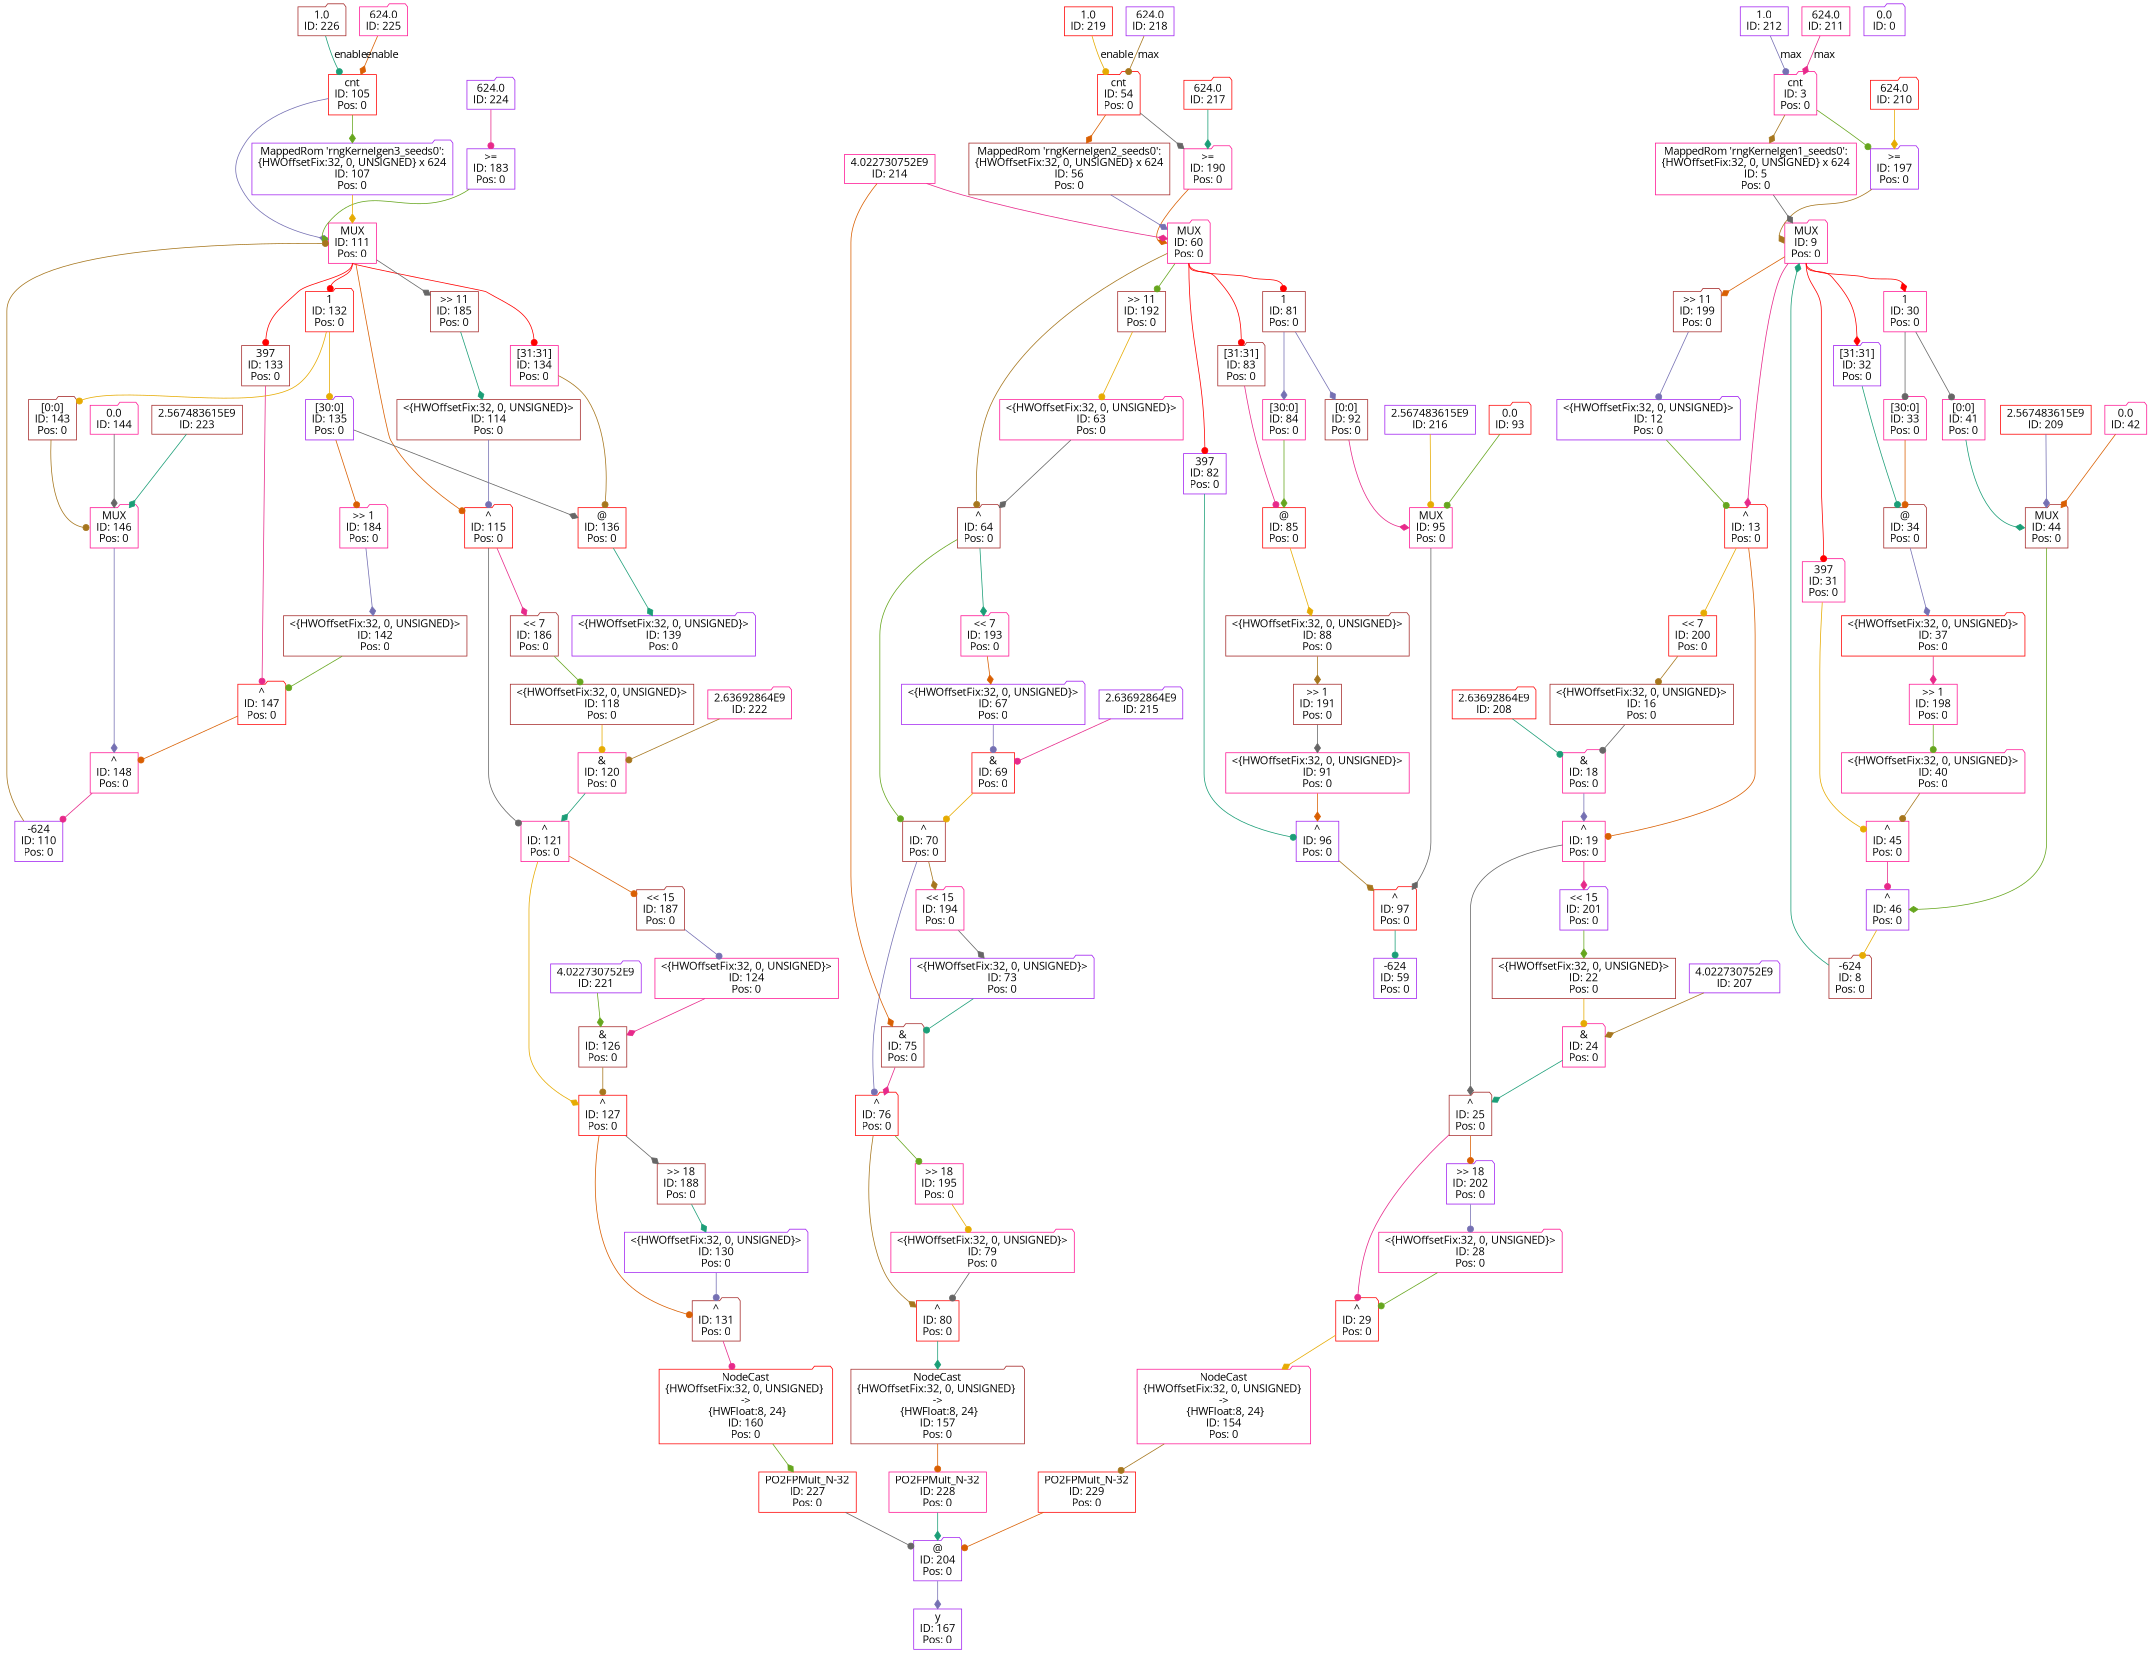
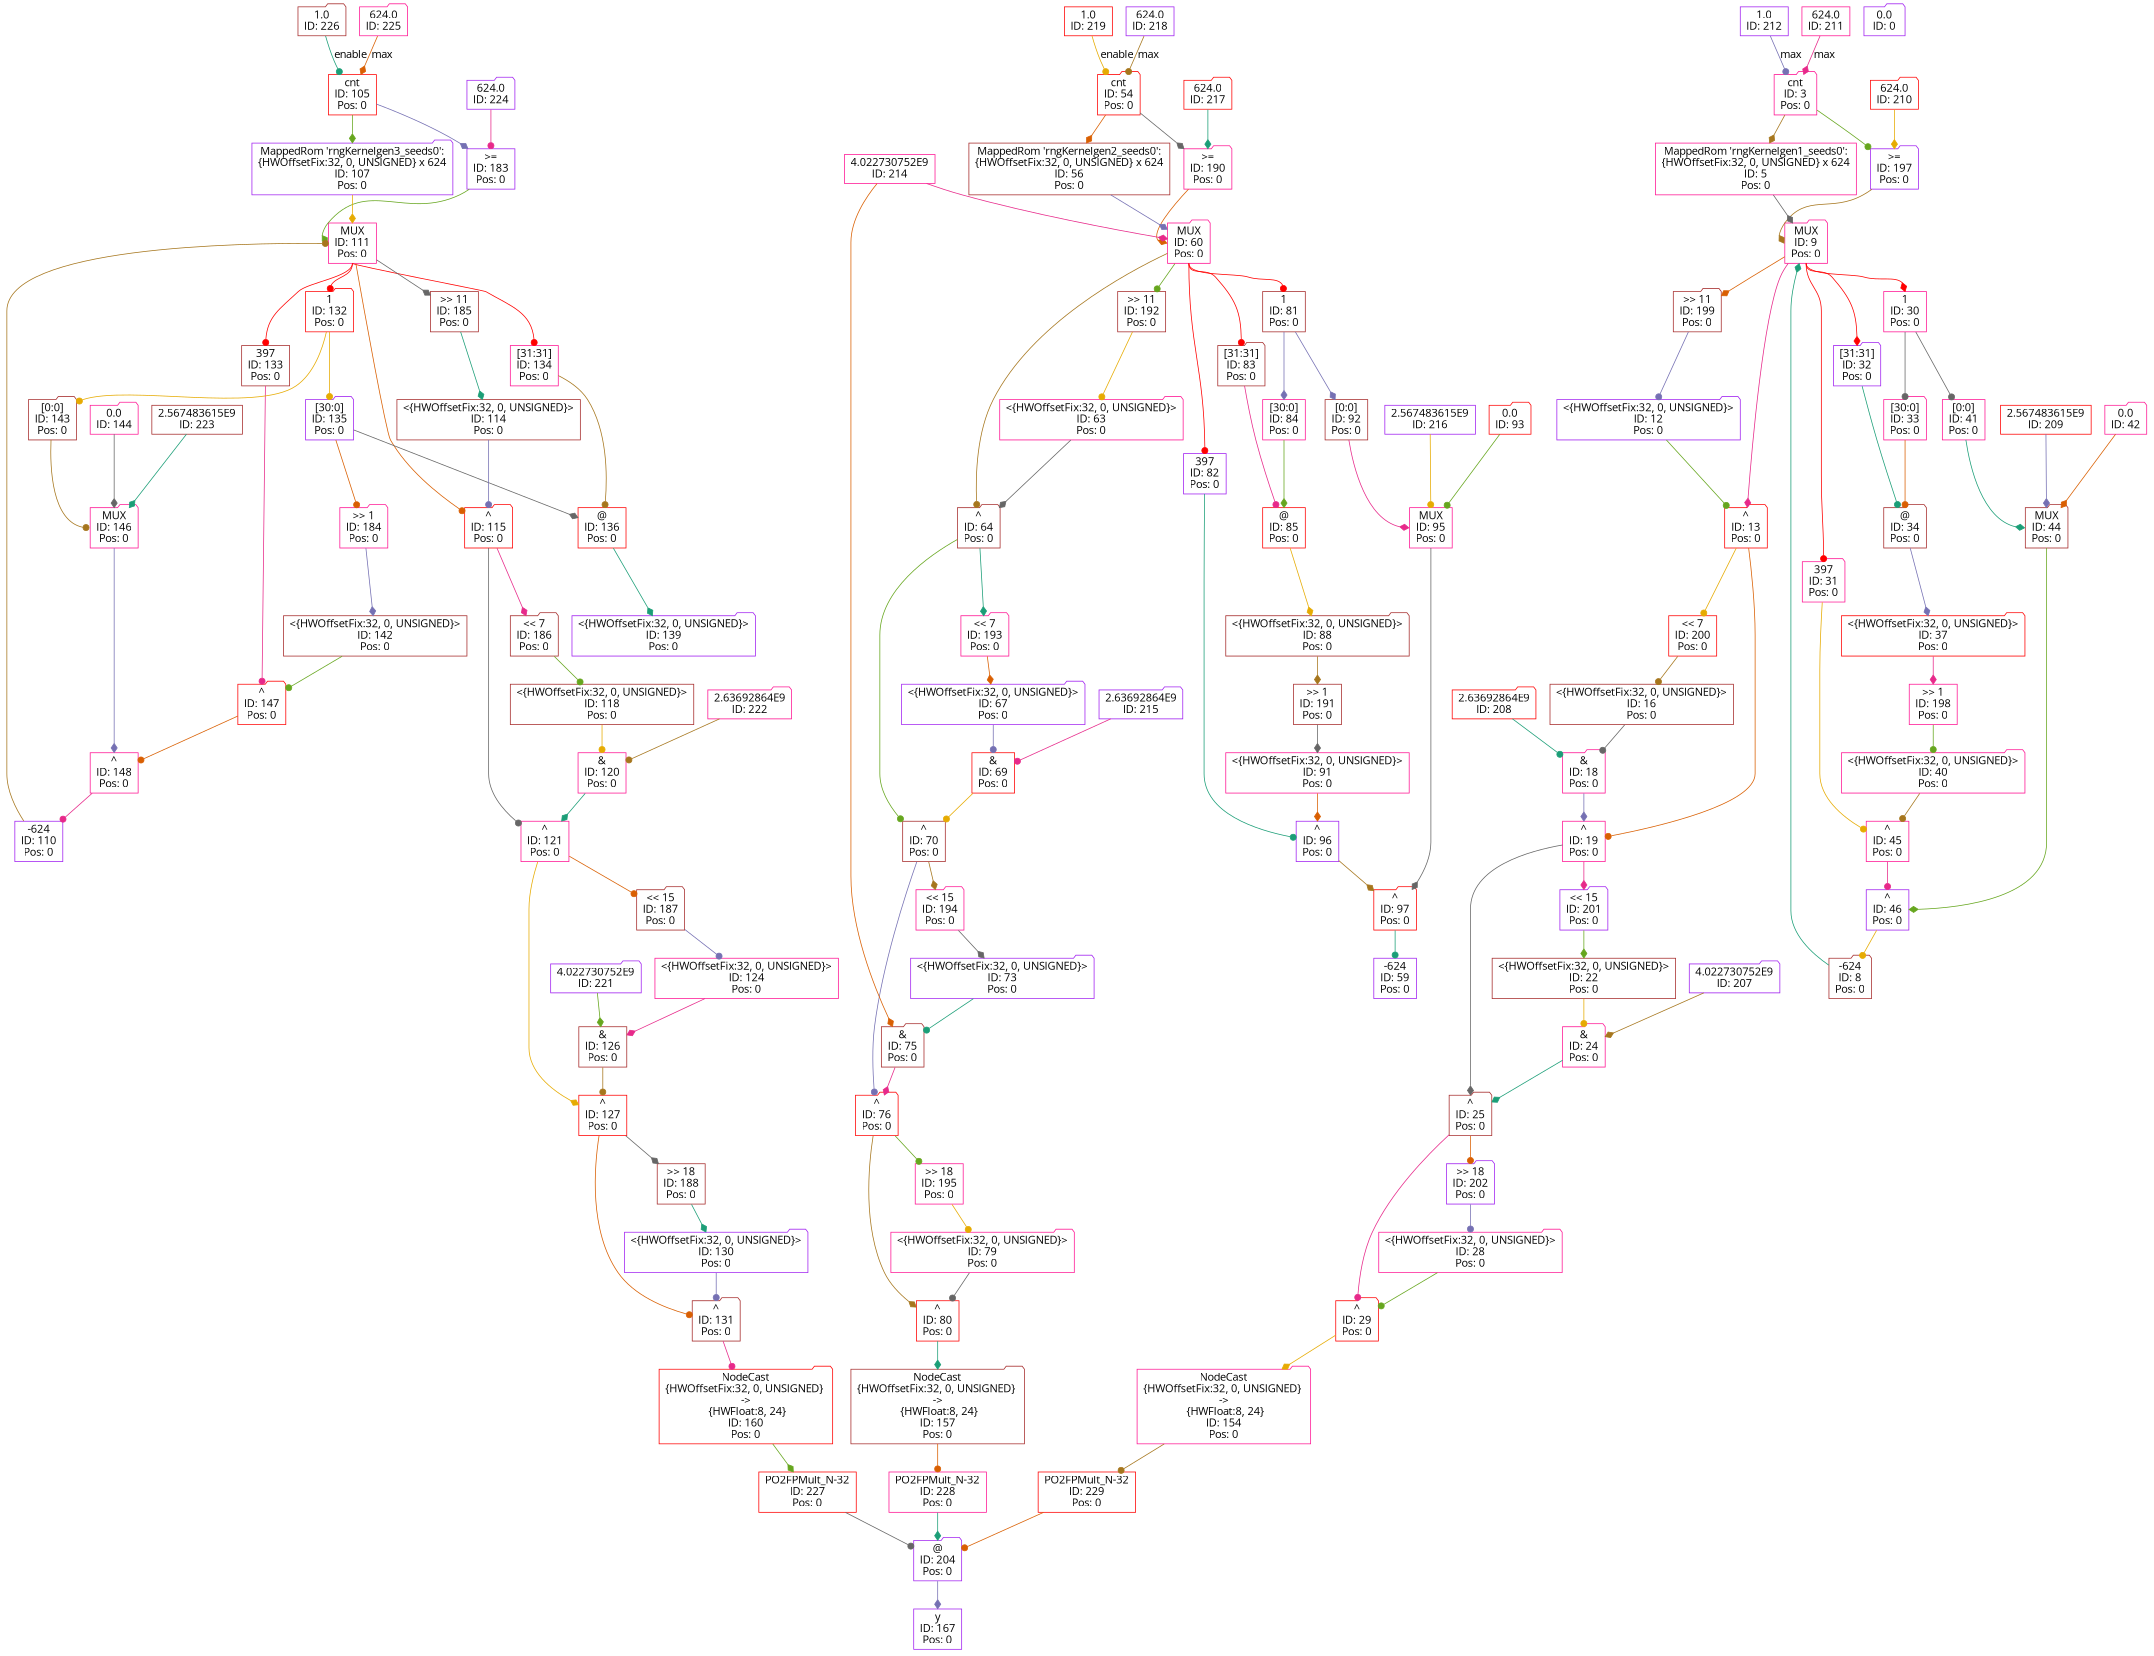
(382, 55) -> (382, 55)
(236, 164) -> (419, 122)
